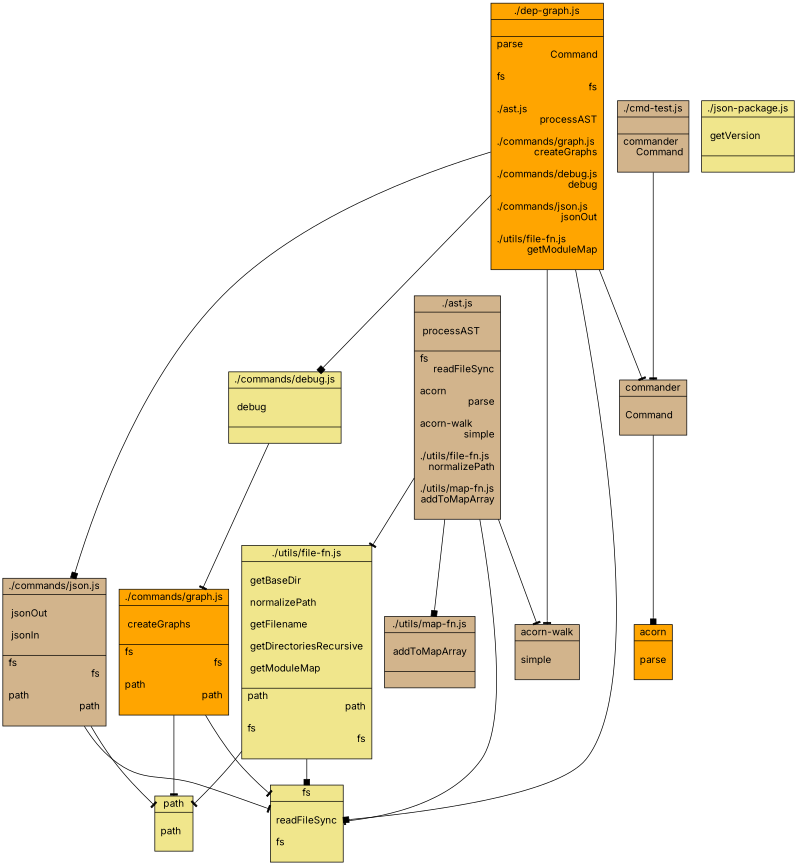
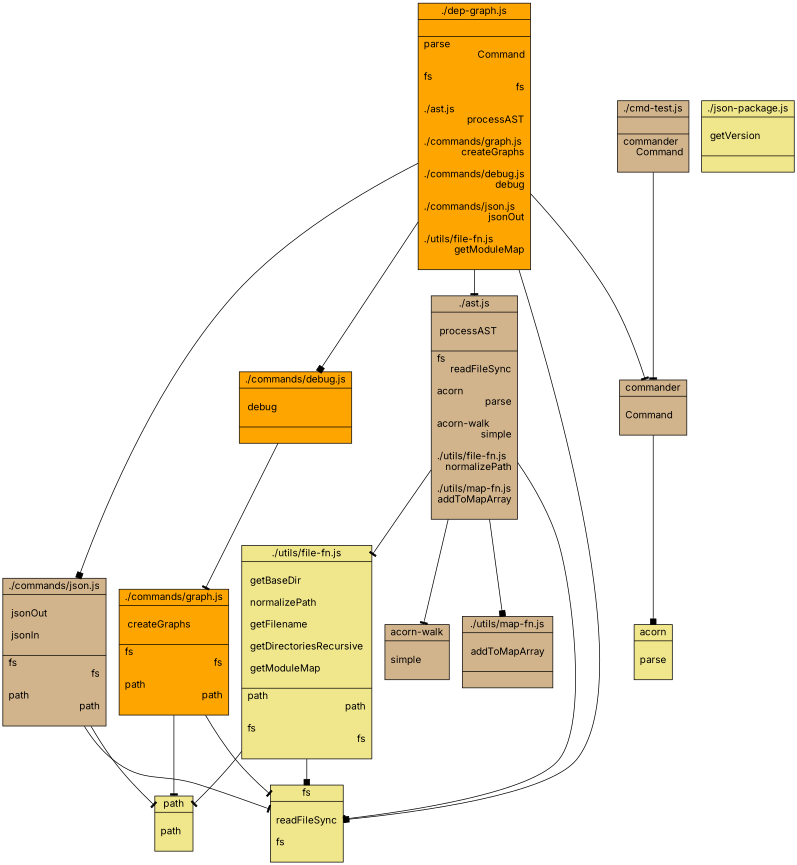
(285, 408) -> (296, 408)
(547, 445) -> (474, 281)
(653, 652) -> (653, 652)
